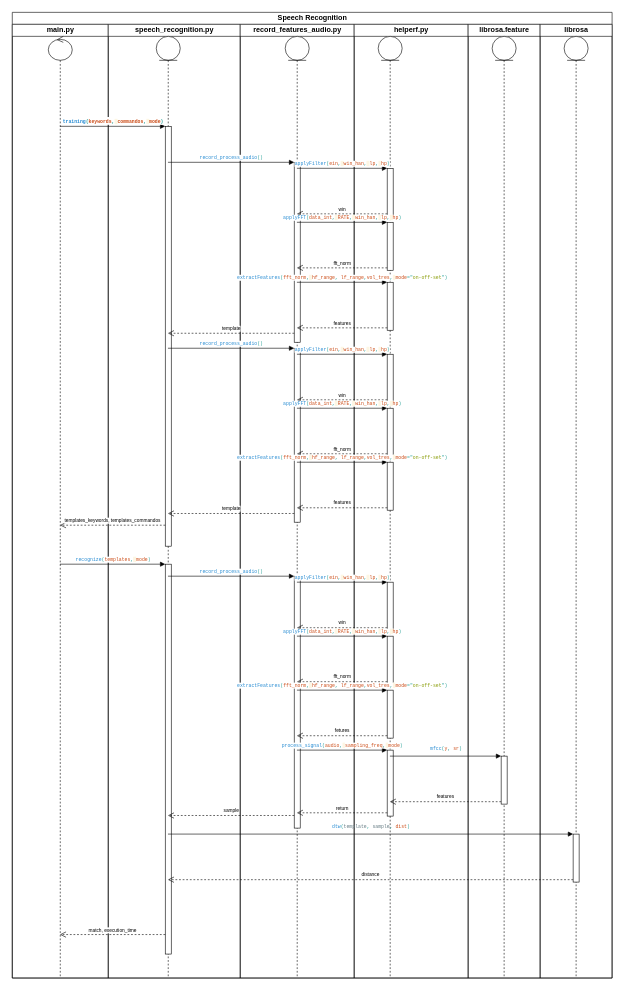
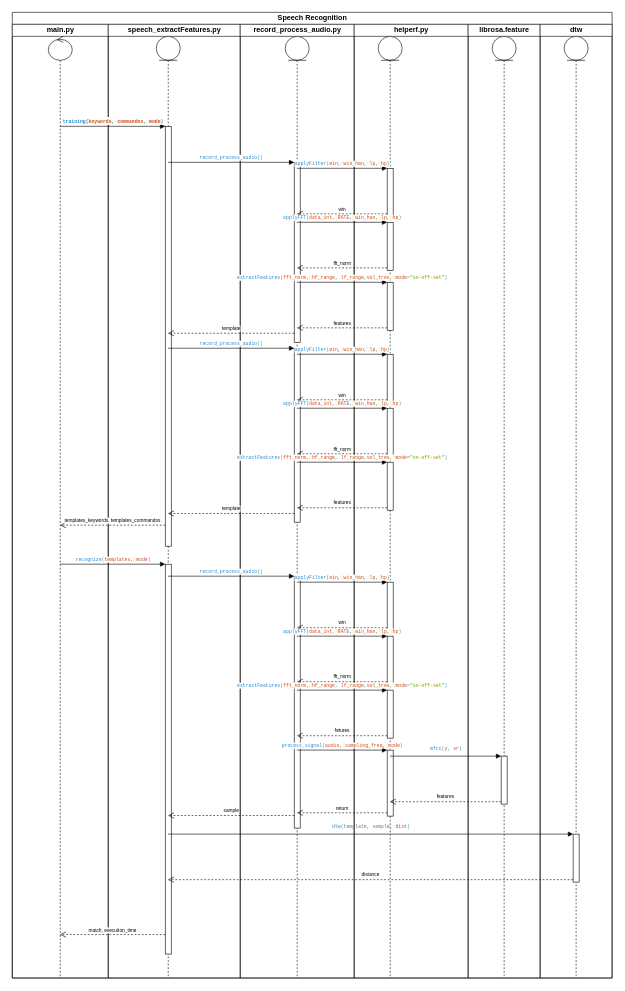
(175, 30) -> (175, 30)
(298, 30) -> (298, 30)
(577, 30) -> (577, 30)
